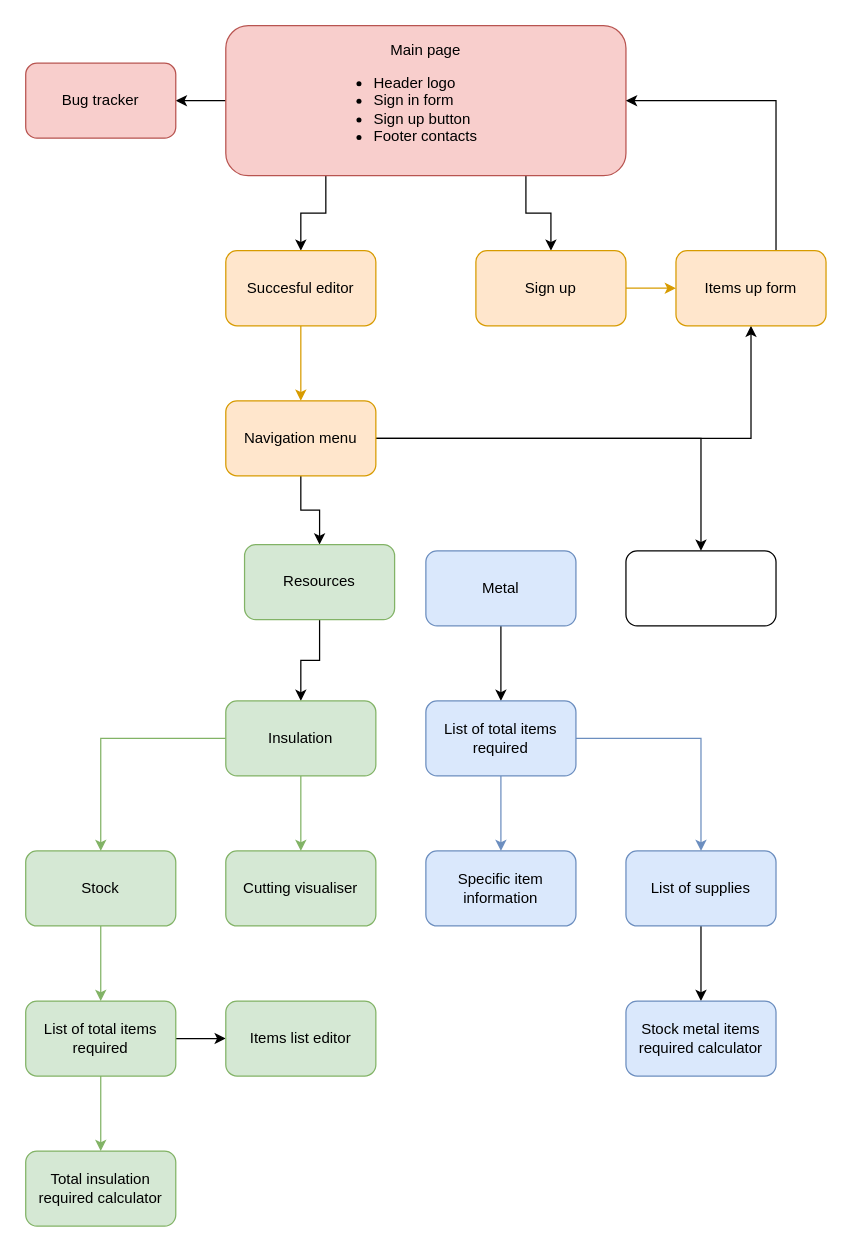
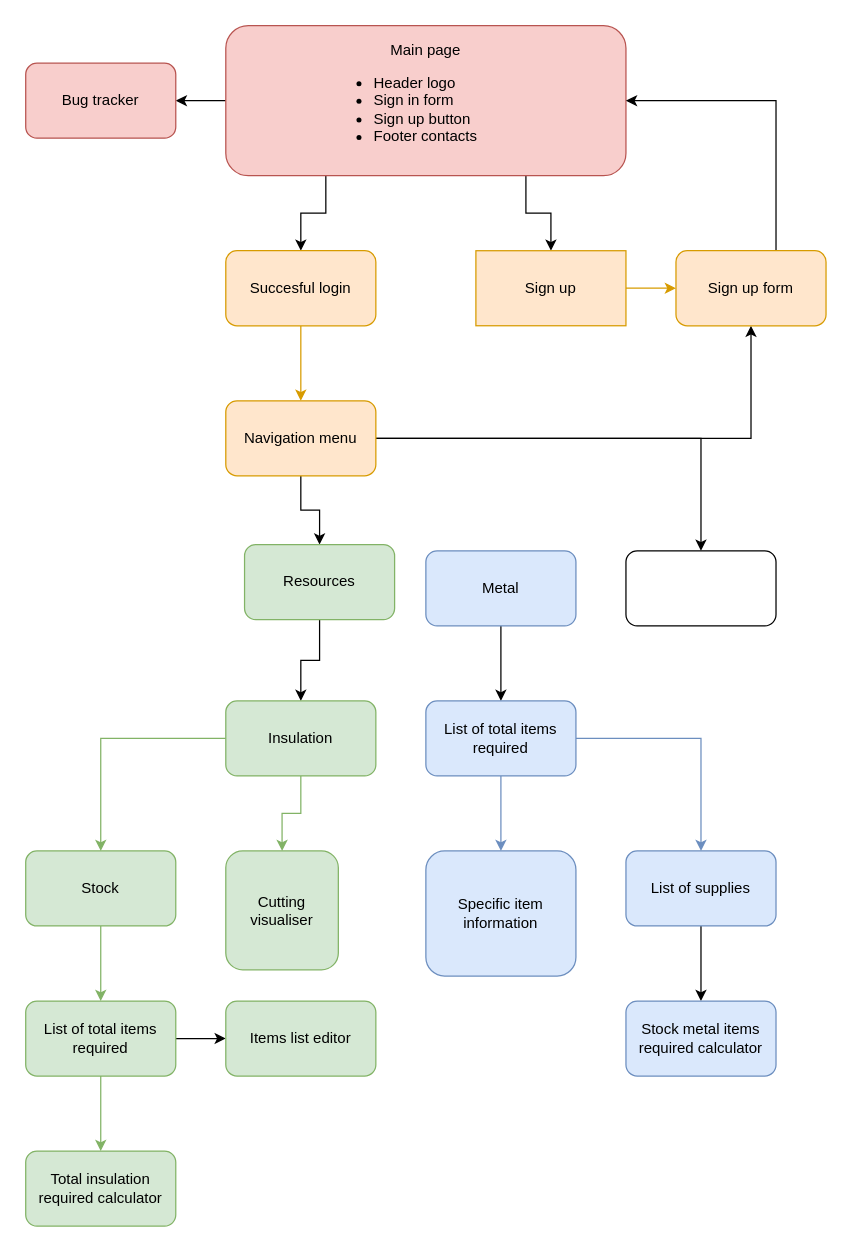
(301, 288) -> (301, 288)
(551, 288) -> (551, 288)
(751, 288) -> (751, 288)
(301, 888) -> (282, 910)
(501, 888) -> (501, 913)
